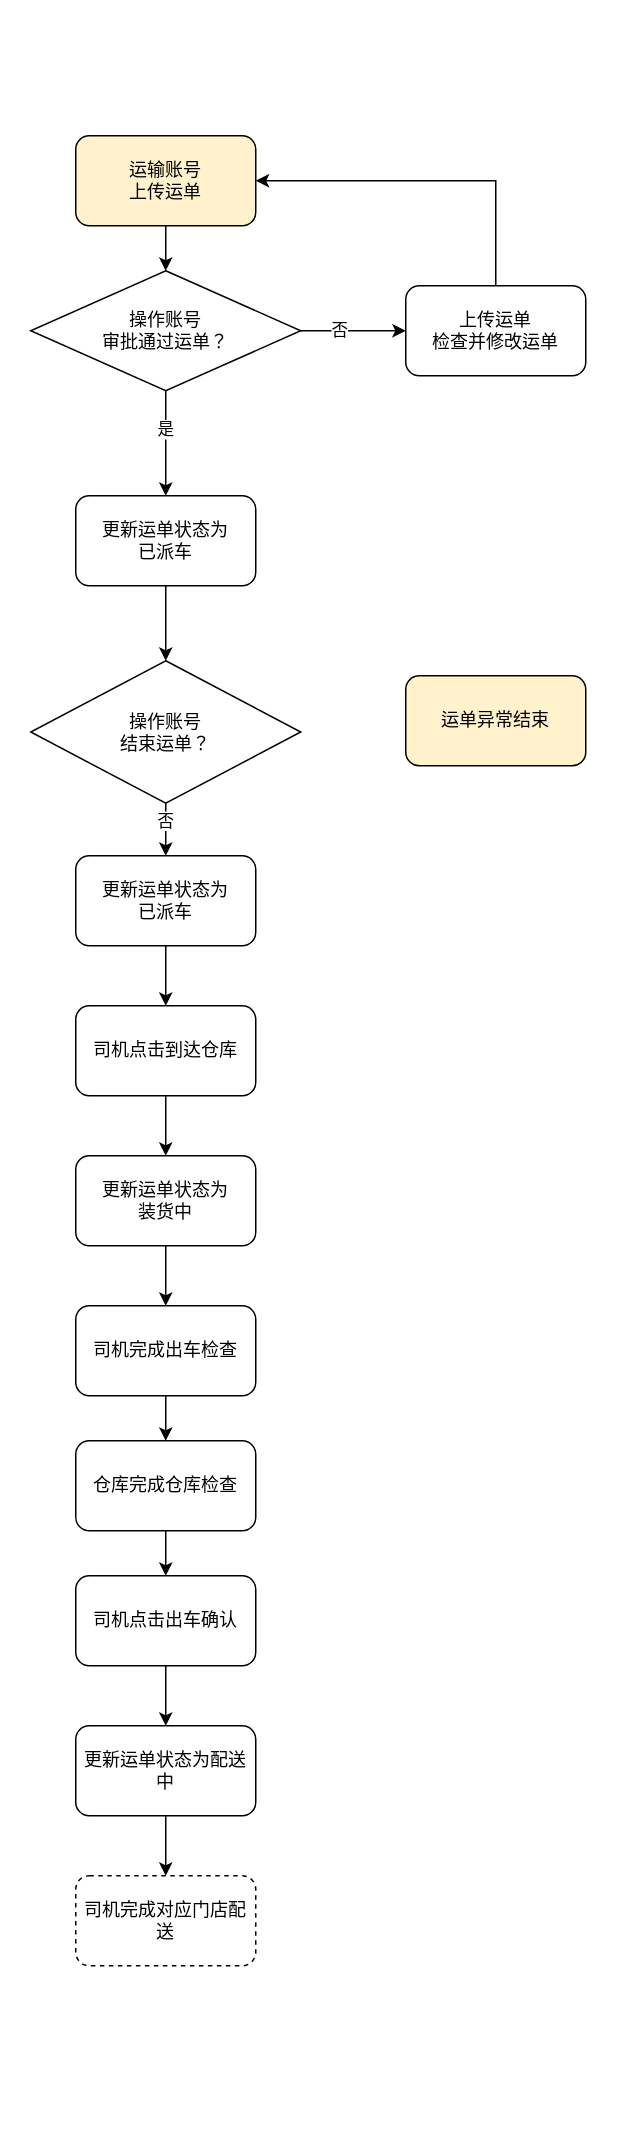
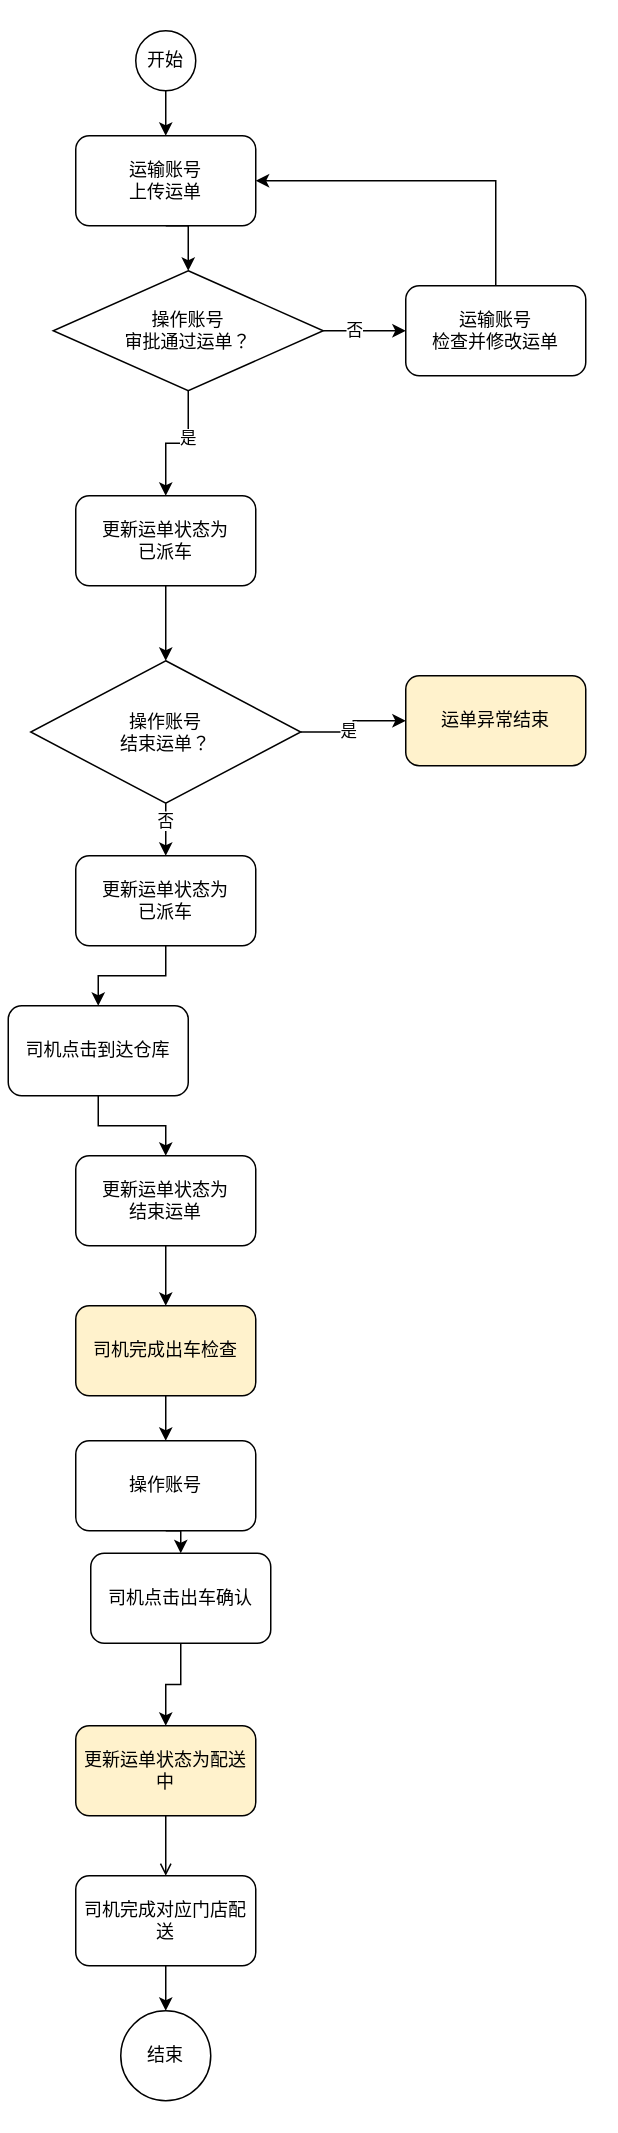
none -> (166, 61)
none -> (166, 108)
(166, 181) -> (166, 181)
(166, 331) -> (188, 331)
(496, 331) -> (496, 331)
none -> (353, 732)
(166, 1051) -> (98, 1051)
(166, 1201) -> (166, 1201)
(166, 1351) -> (166, 1351)
(166, 1486) -> (166, 1486)
(166, 1621) -> (181, 1598)
(166, 1771) -> (166, 1771)
(166, 1864) -> (166, 1866)
(166, 1921) -> (166, 1921)
none -> (166, 1994)
none -> (166, 2056)
